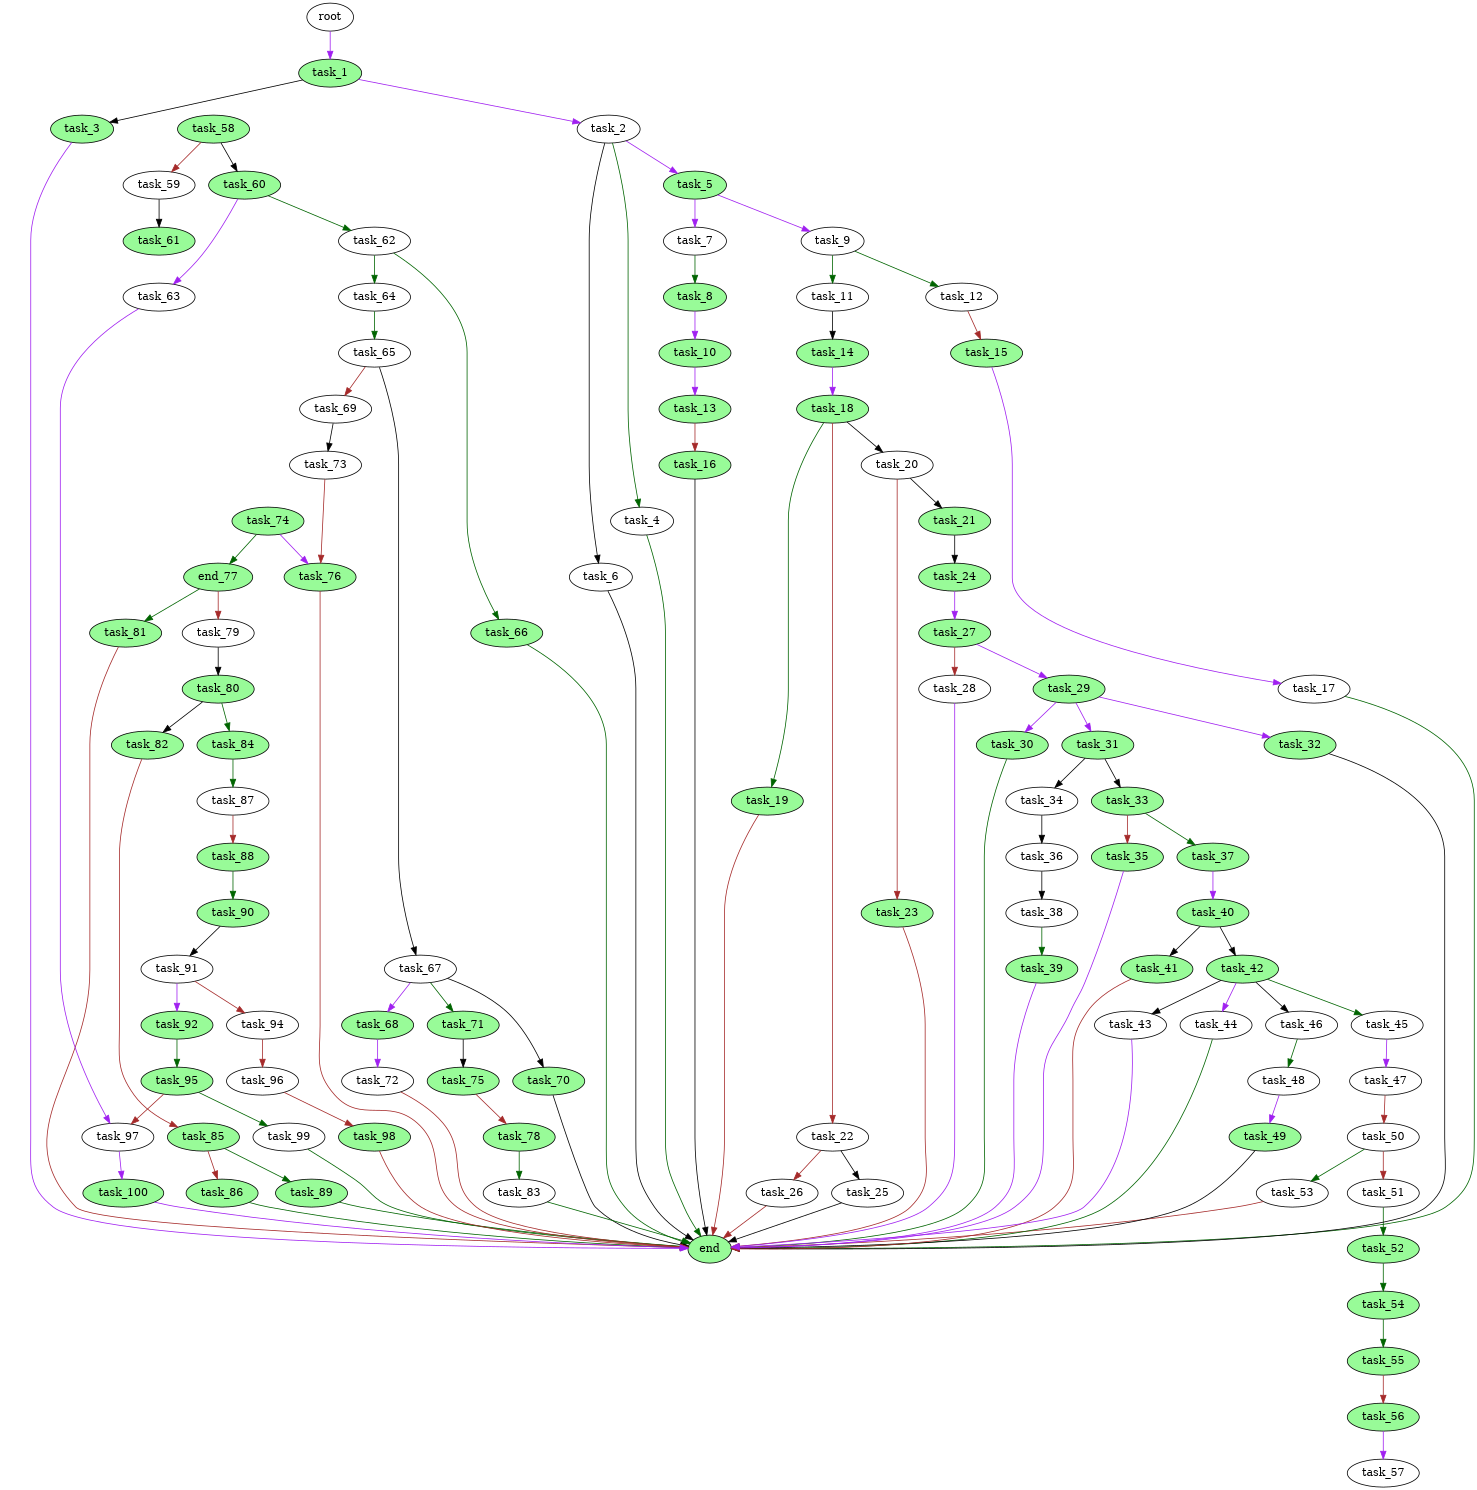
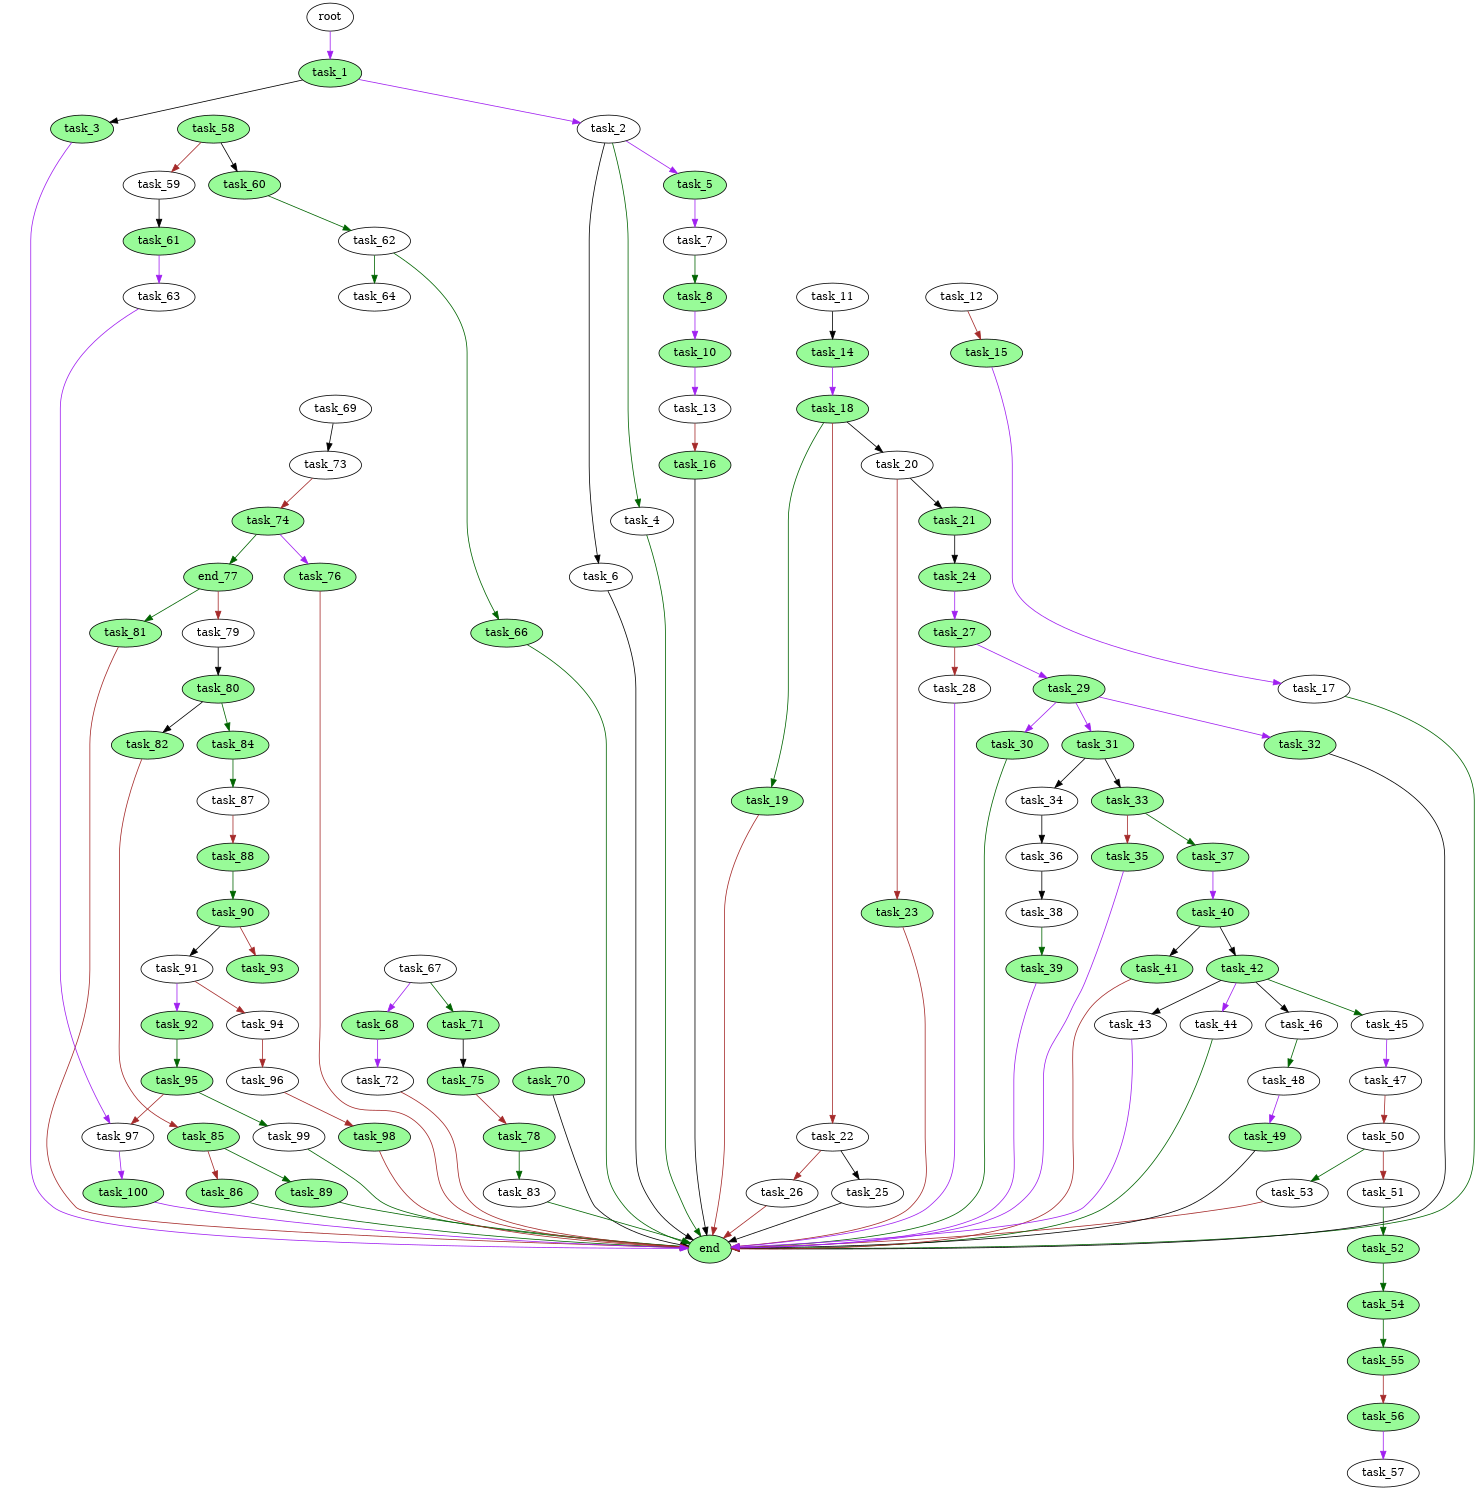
(833, 241) -> none
(212, 242) -> (159, 265)
(375, 353) -> none
(695, 409) -> (695, 409)
(323, 517) -> (300, 490)
none -> (263, 969)
(503, 1009) -> none
